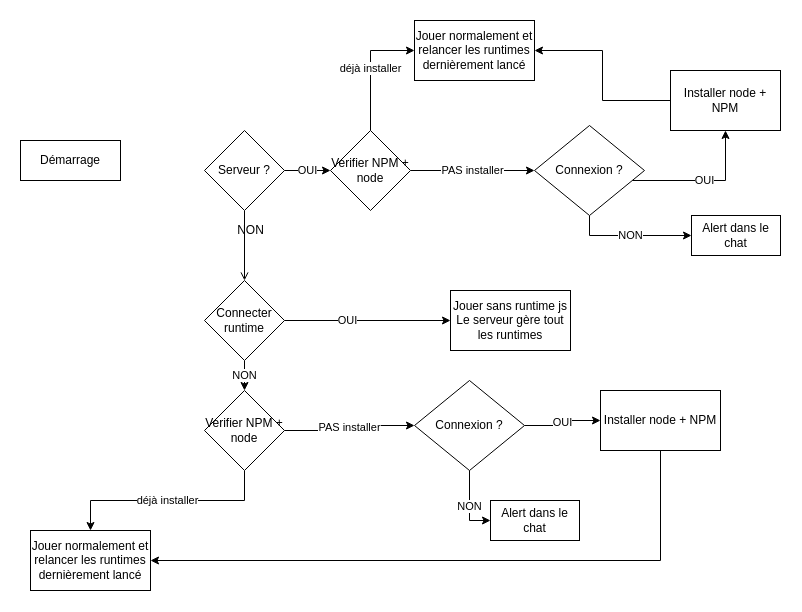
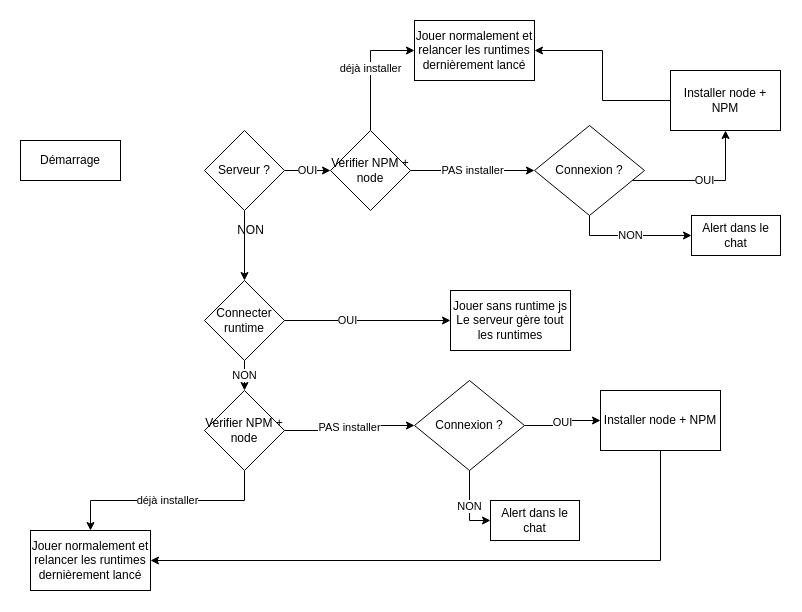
(245, 274) -> (245, 272)
